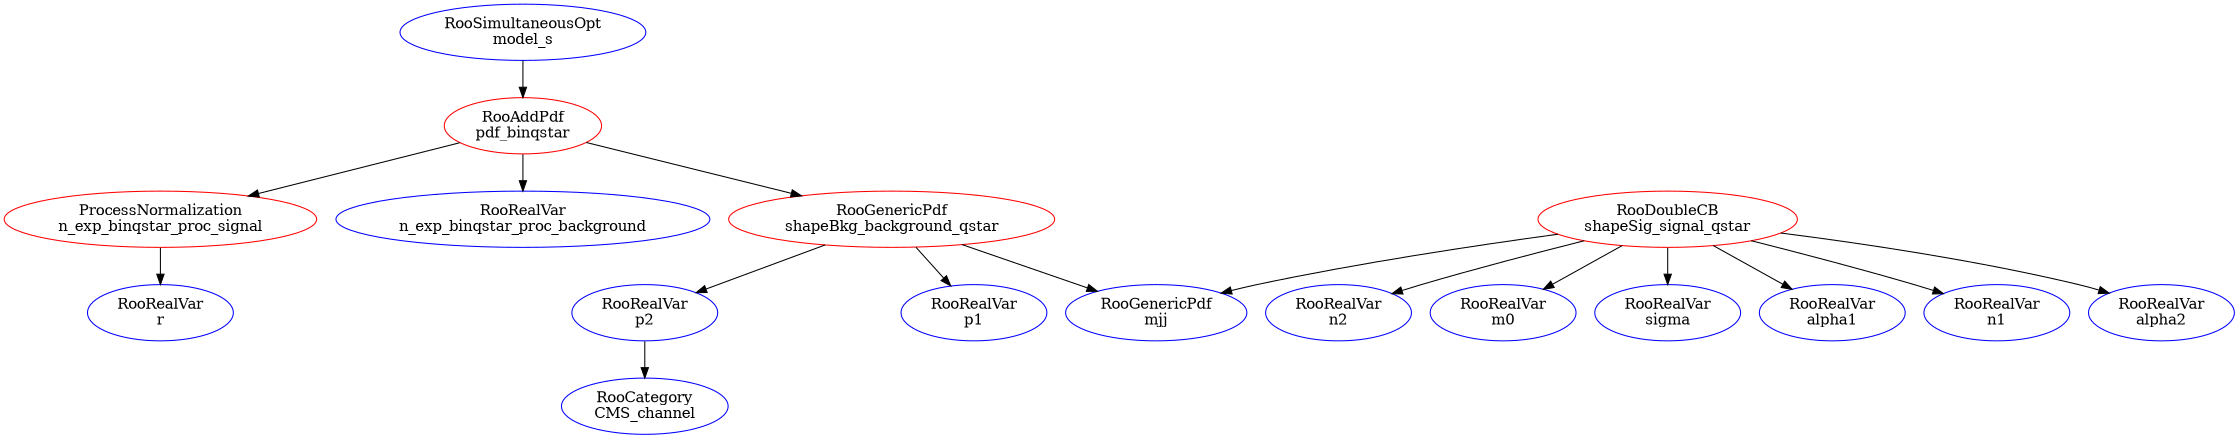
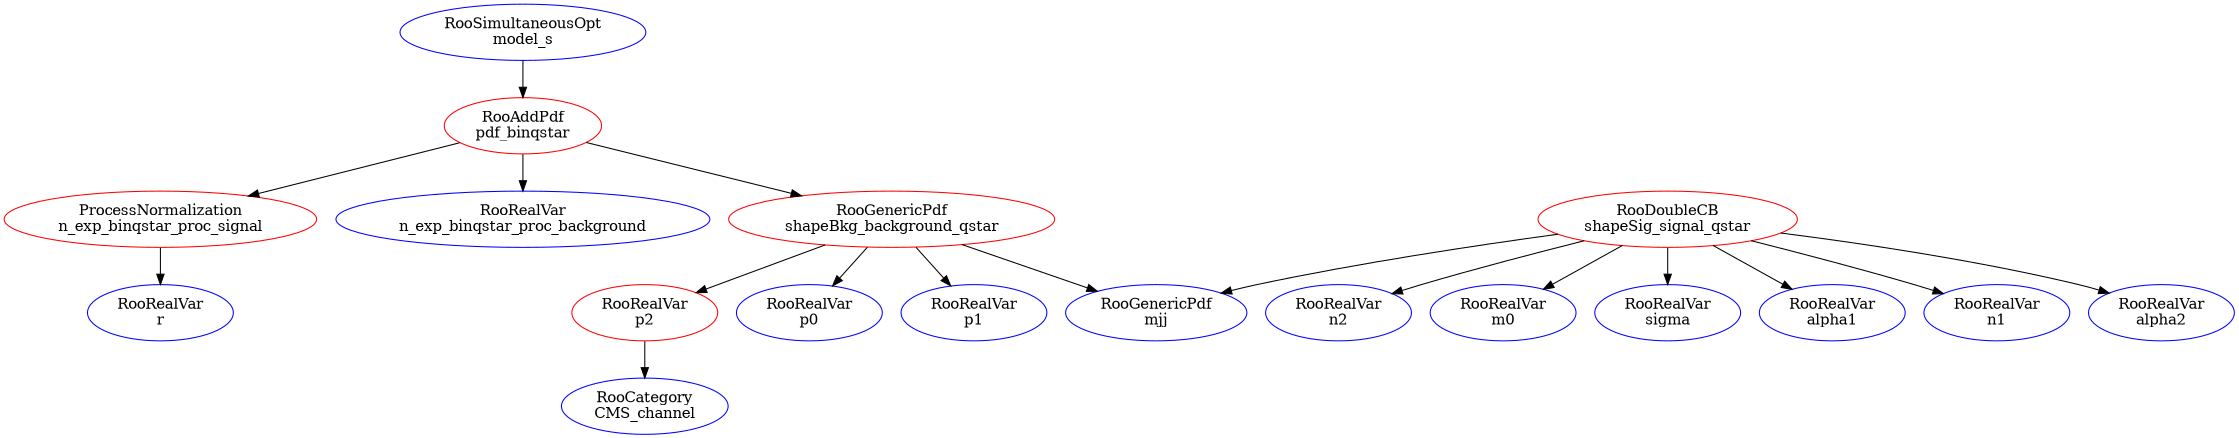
(645, 313) -> (645, 313)
none -> (809, 313)
